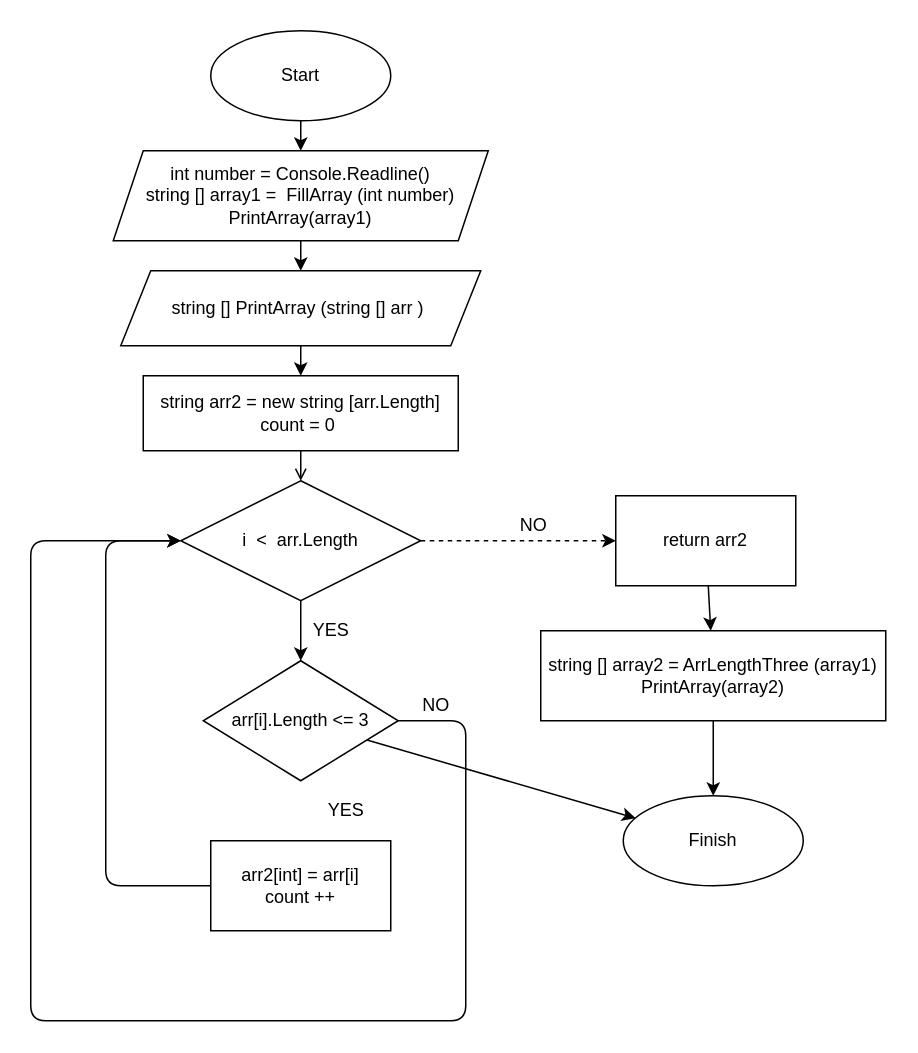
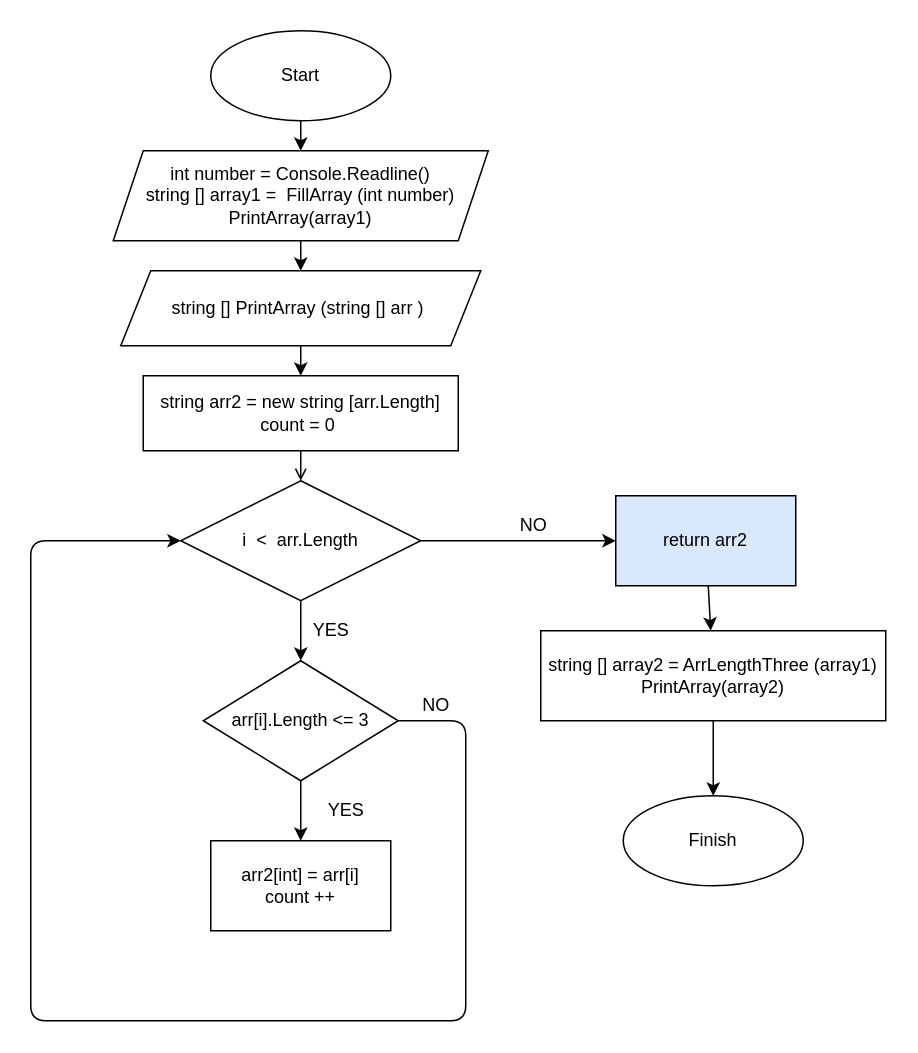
(512, 541) -> (512, 541)
(706, 541) -> (706, 541)
(106, 762) -> none
(497, 778) -> (301, 806)
